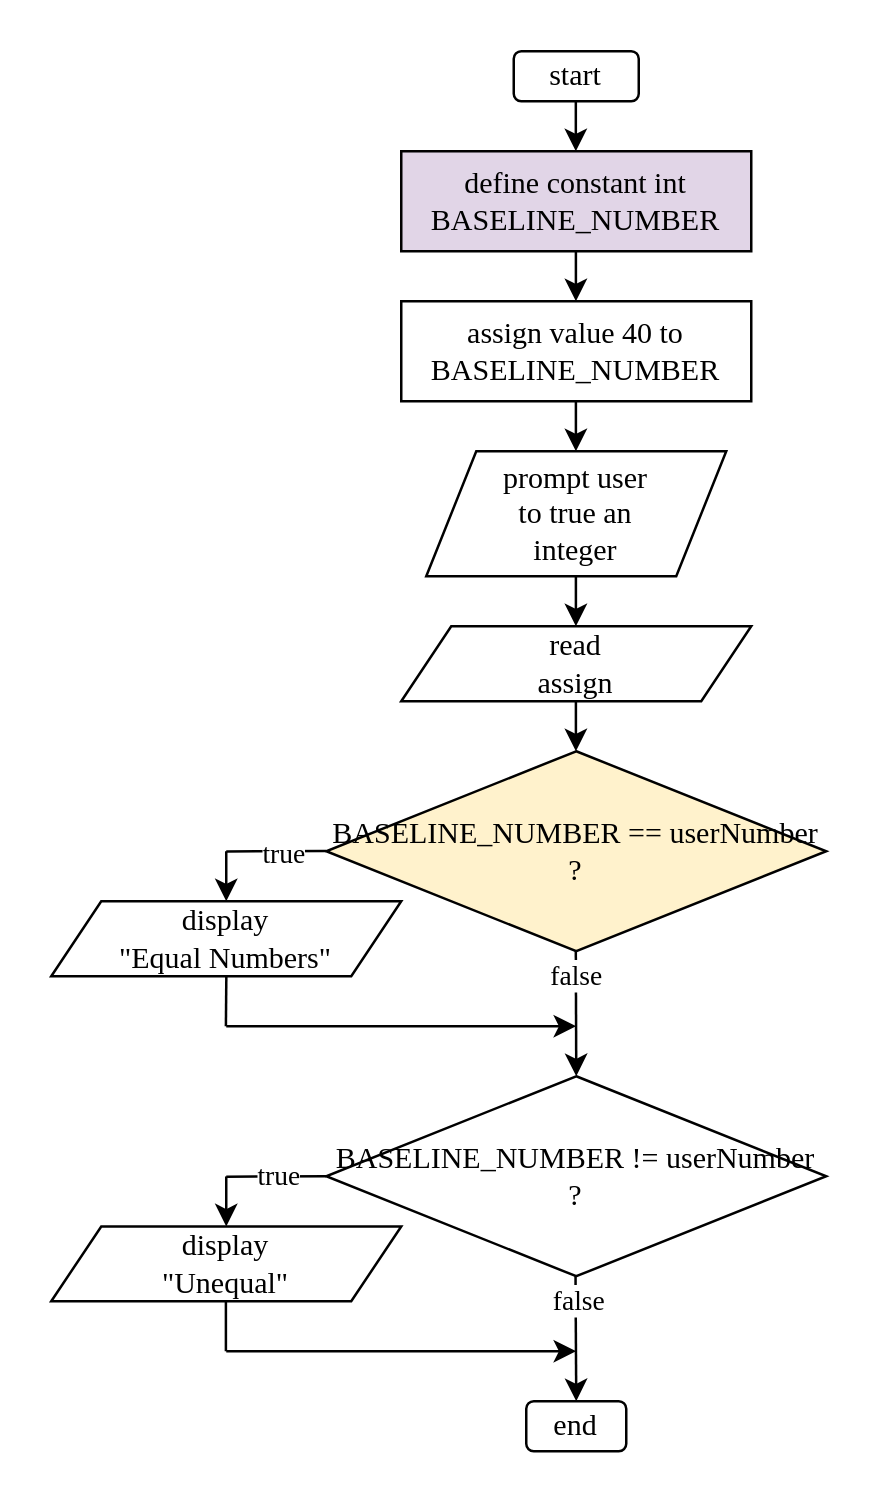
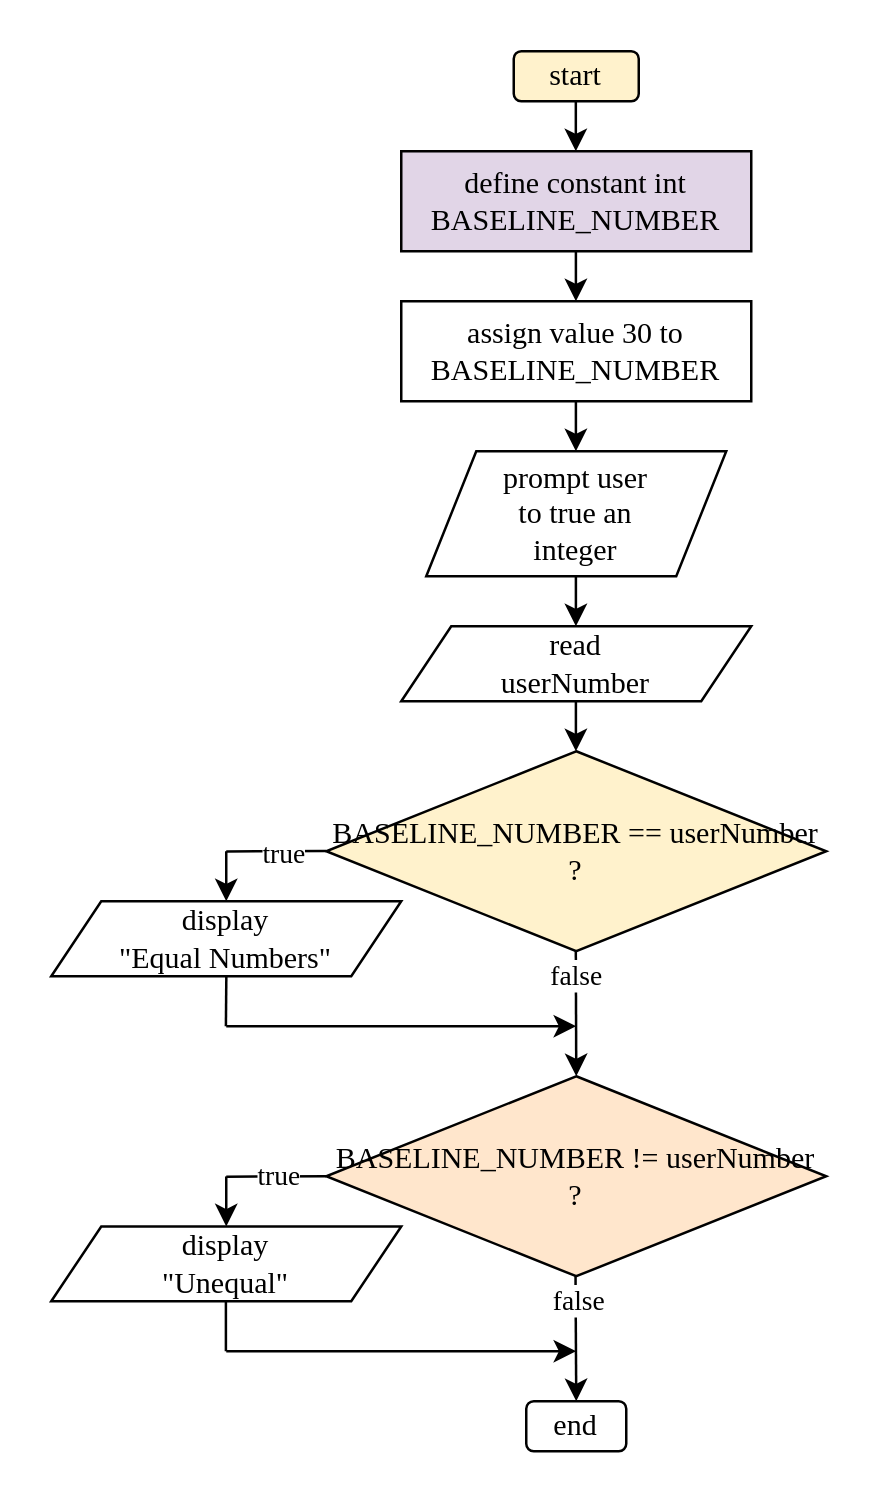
(576, 76) -> (576, 76)
(576, 351) -> (576, 351)
(576, 664) -> (576, 664)
(576, 1176) -> (576, 1176)
